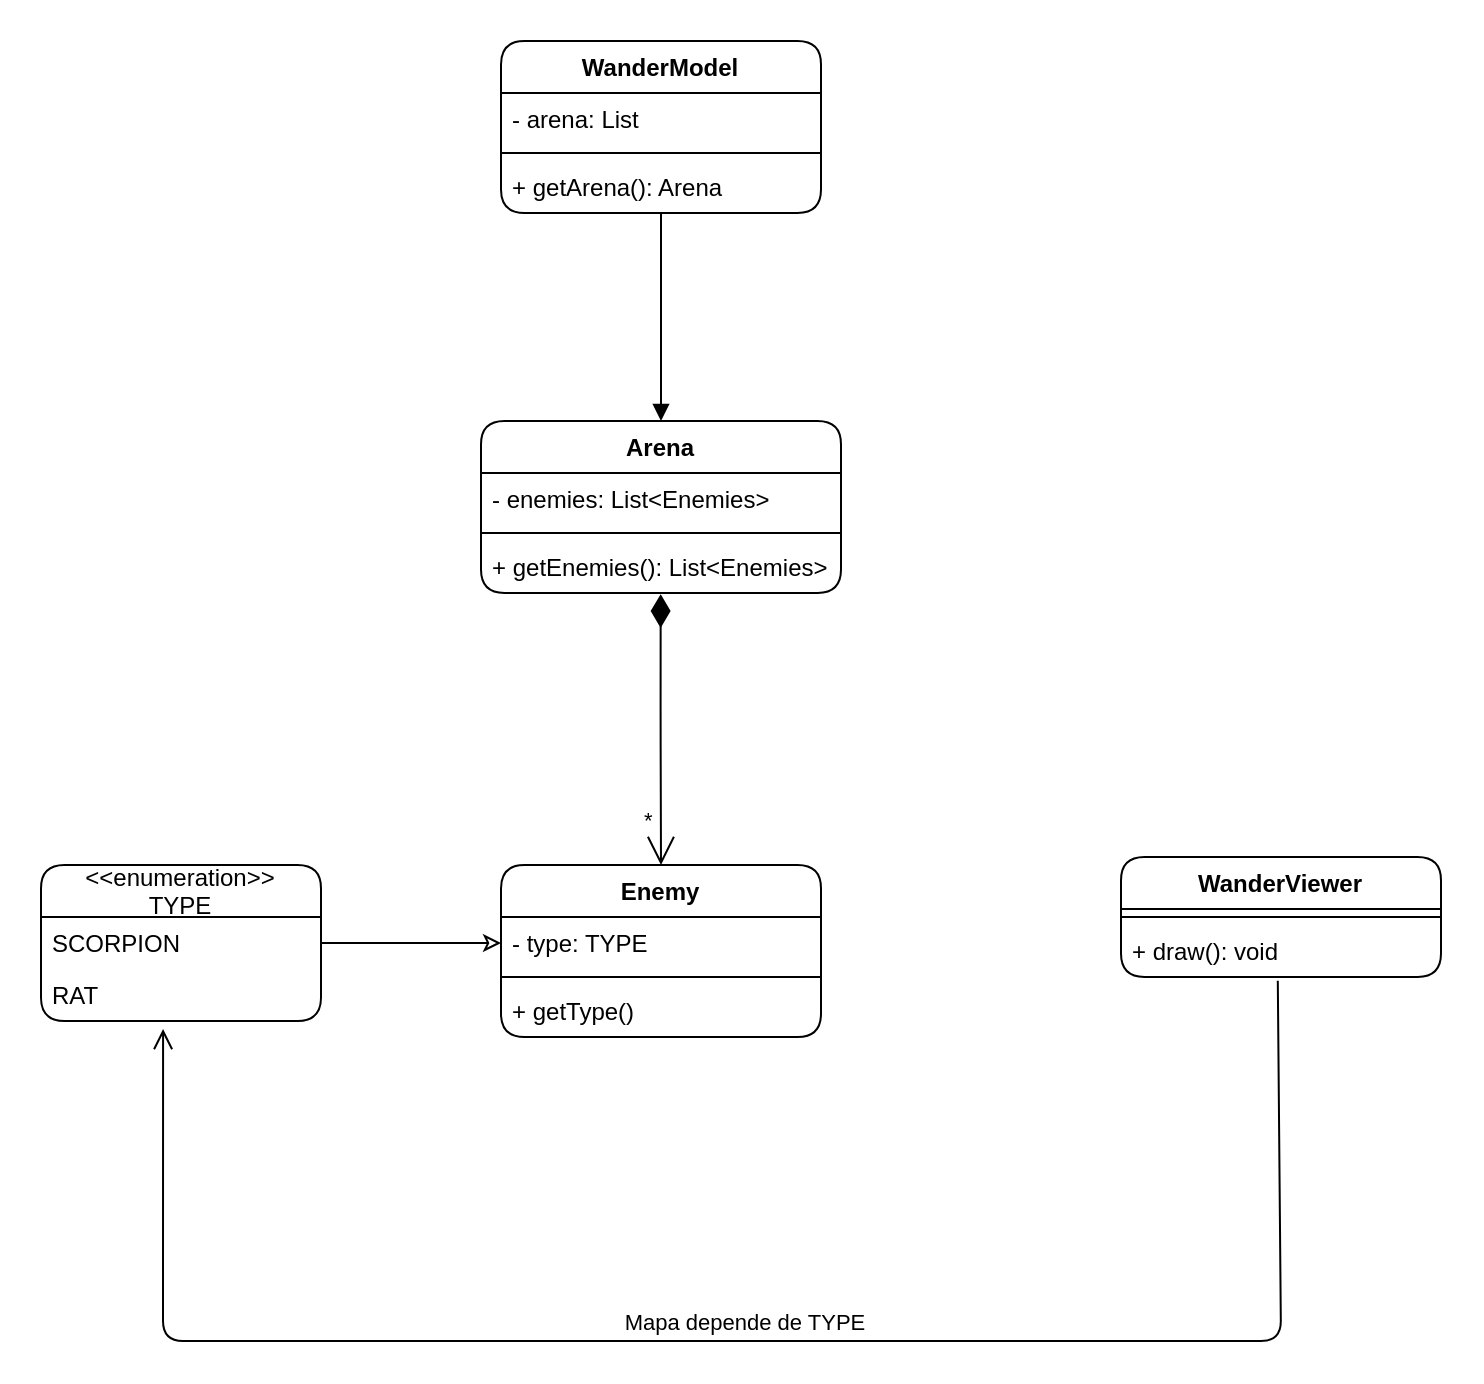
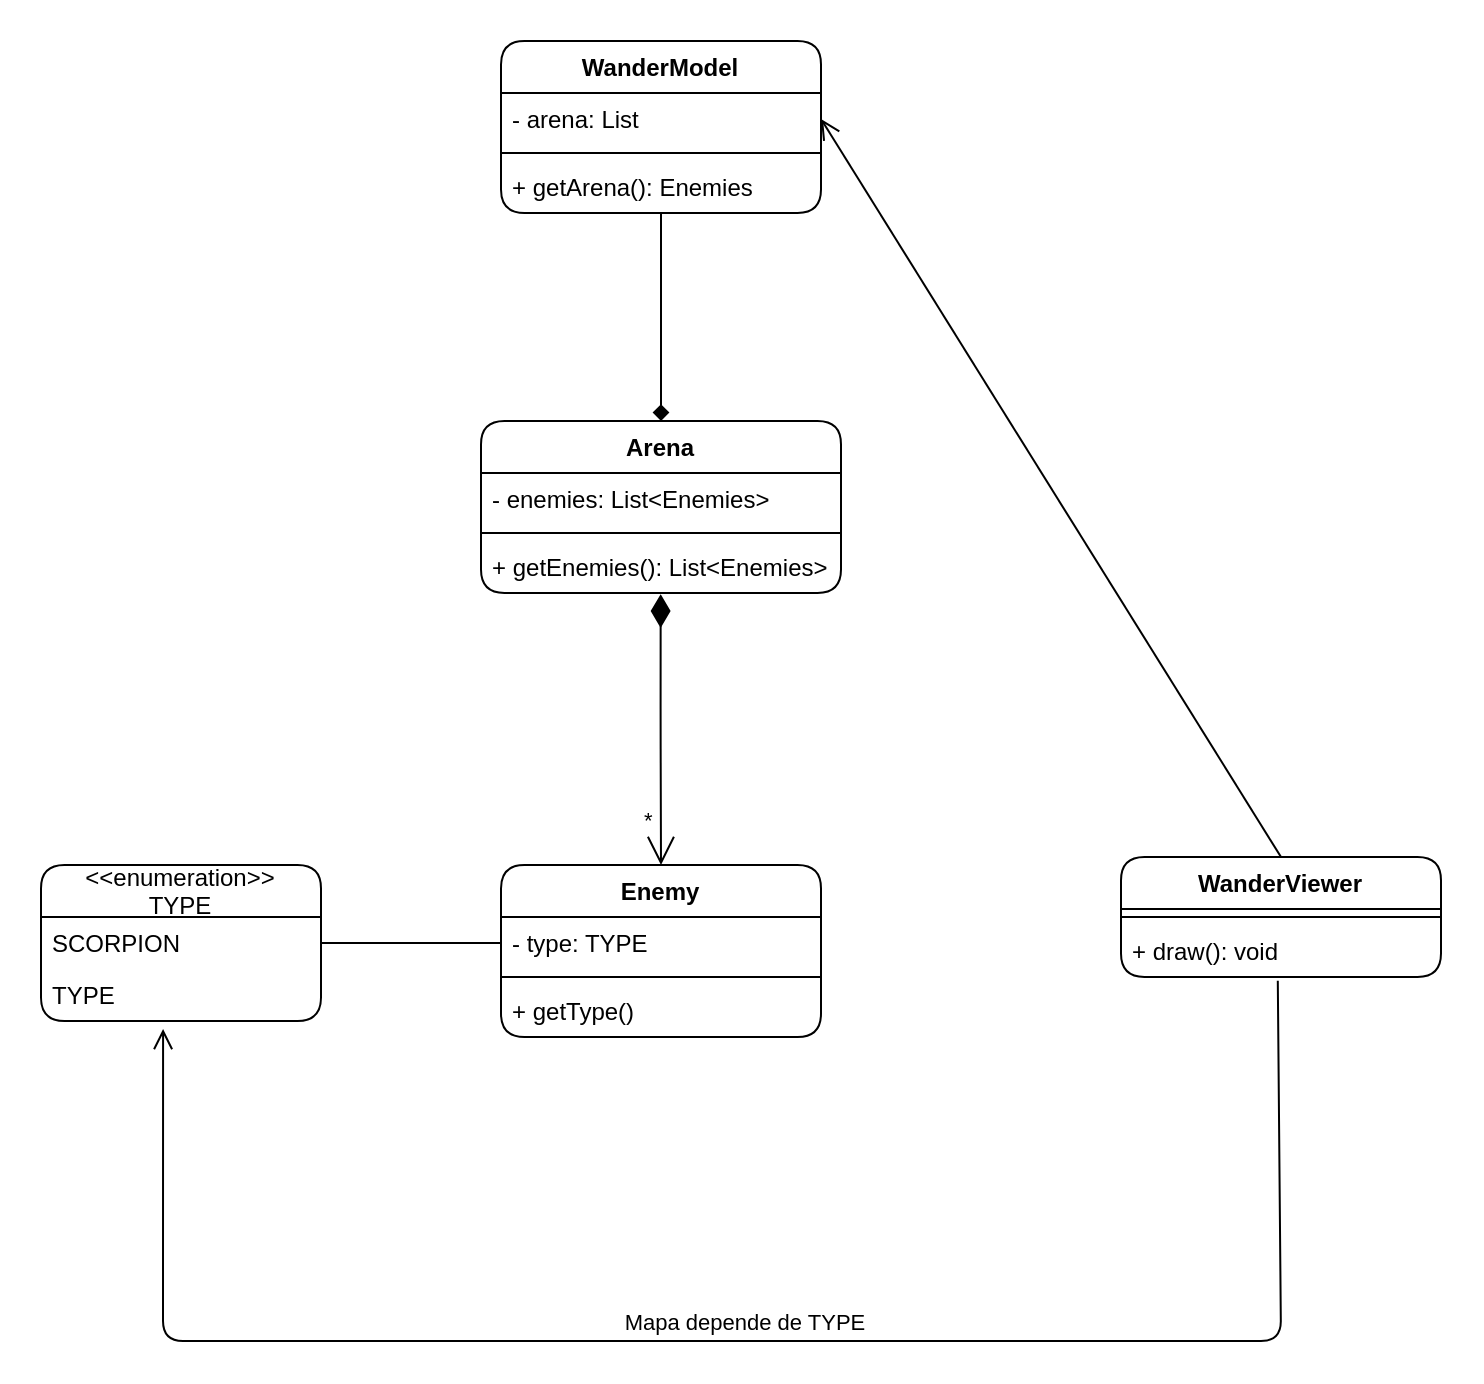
(630, 188) -> (641, 188)
(661, 403) -> (661, 404)
none -> (1052, 490)
(486, 943) -> (491, 943)
(72, 996) -> (79, 996)
